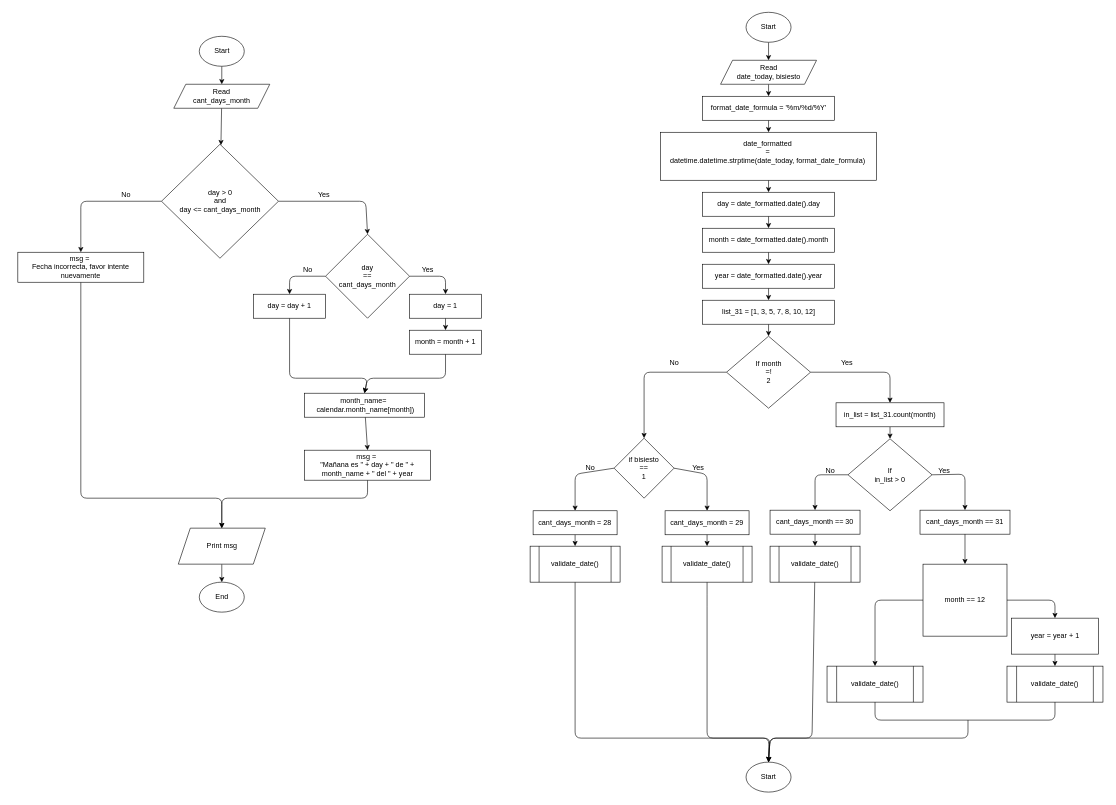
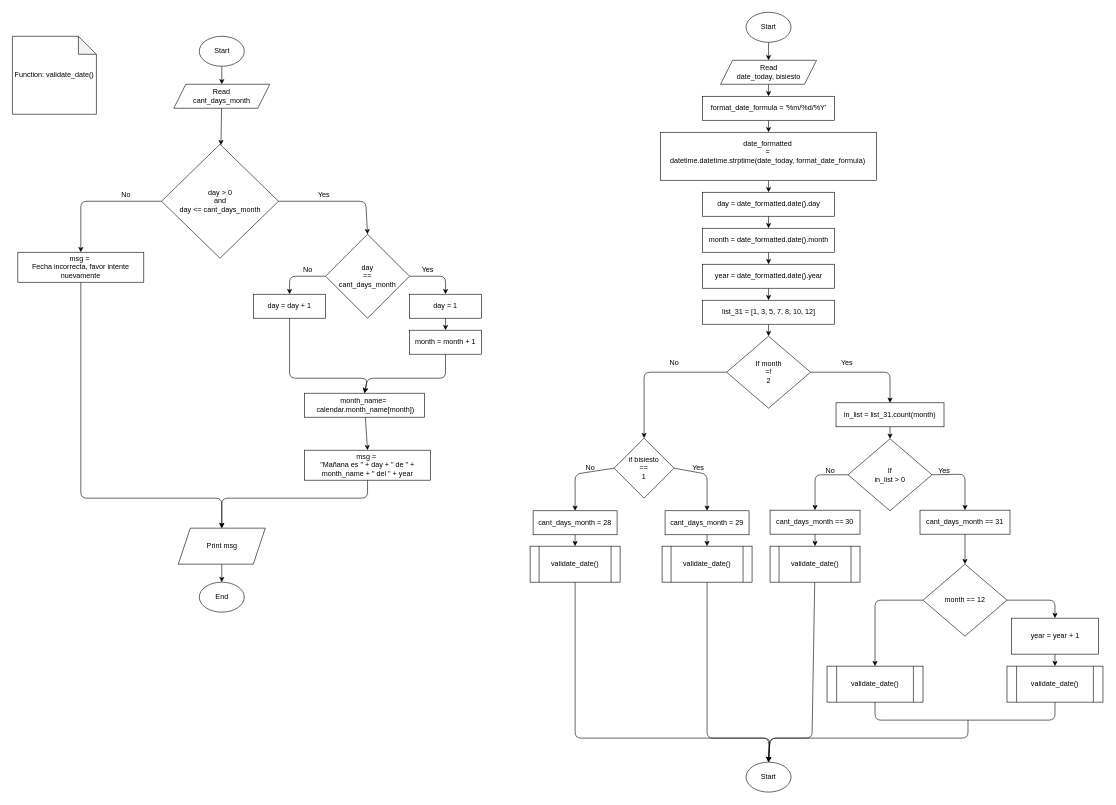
none -> (54, 75)
(965, 600) -> (965, 600)
